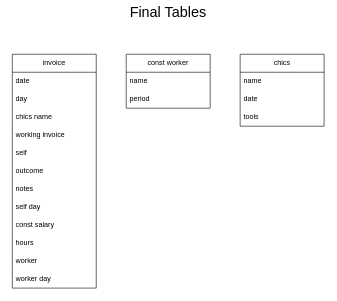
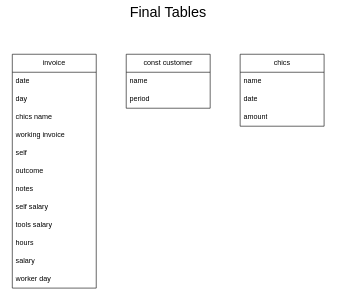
(168, 63) -> (168, 63)
(253, 117) -> (256, 117)
(30, 207) -> (35, 207)
(38, 225) -> (37, 225)
(28, 261) -> (27, 261)
